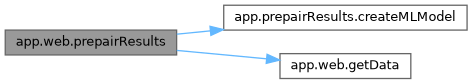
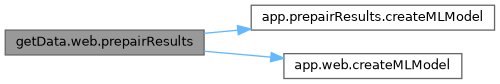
(91, 43) -> (105, 43)
(345, 66) -> (373, 66)
